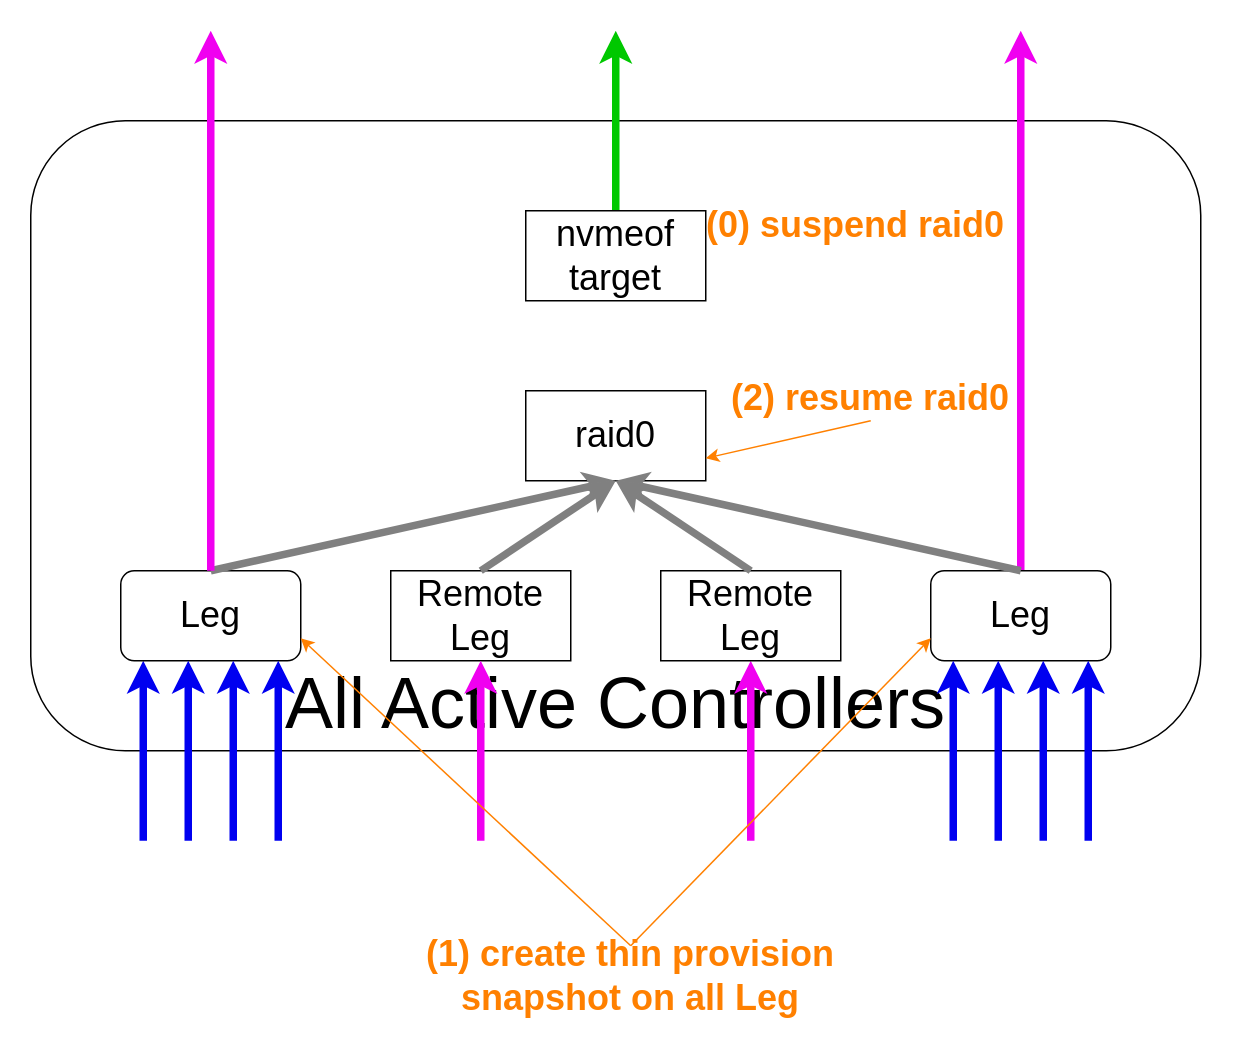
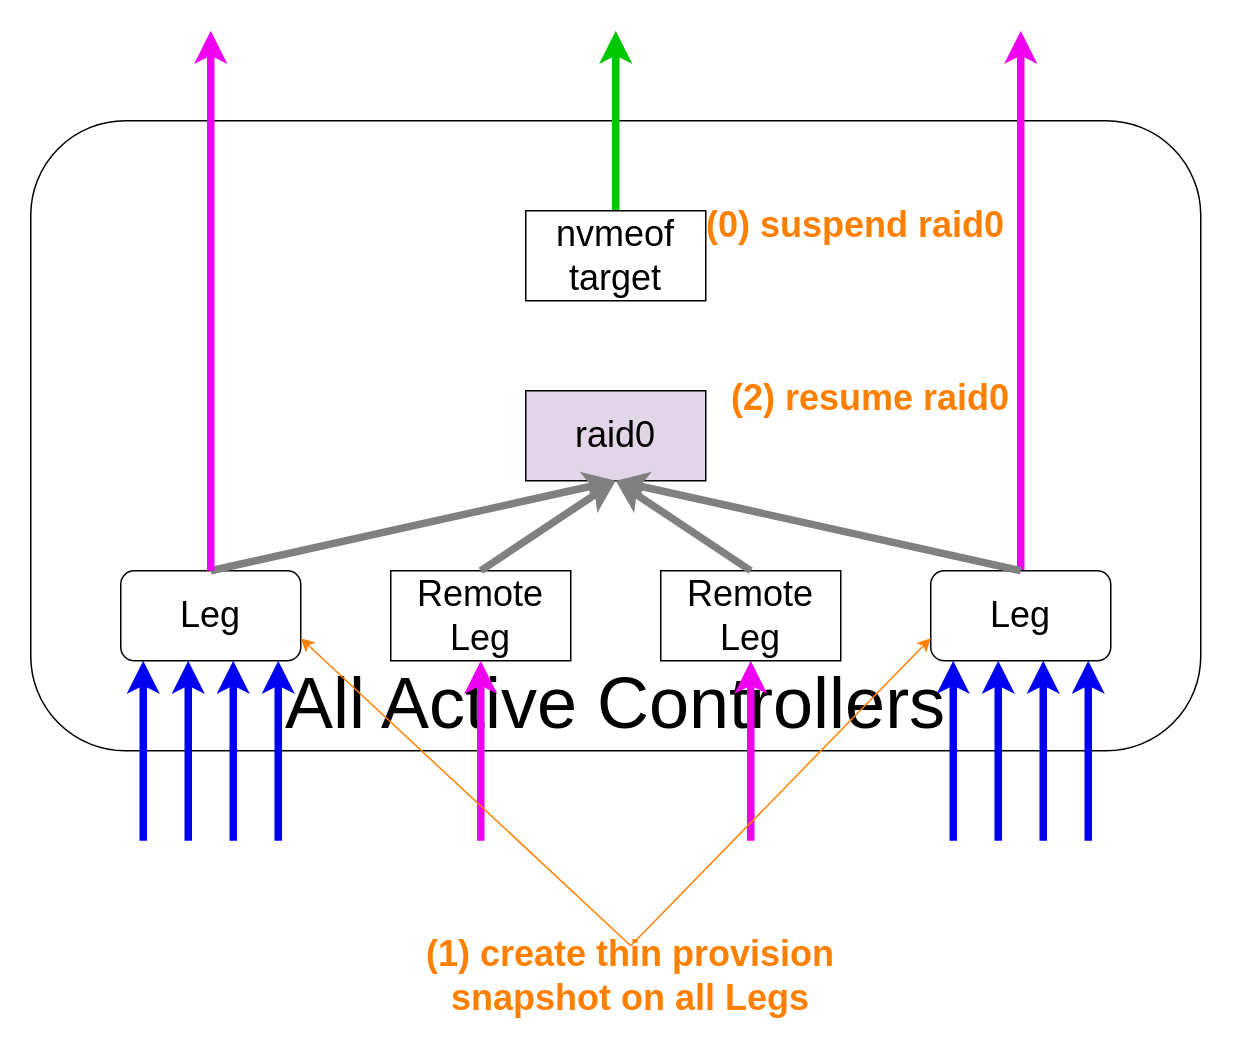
(616, 436) -> (616, 436)
(793, 438) -> none
(631, 976) -> (631, 976)
